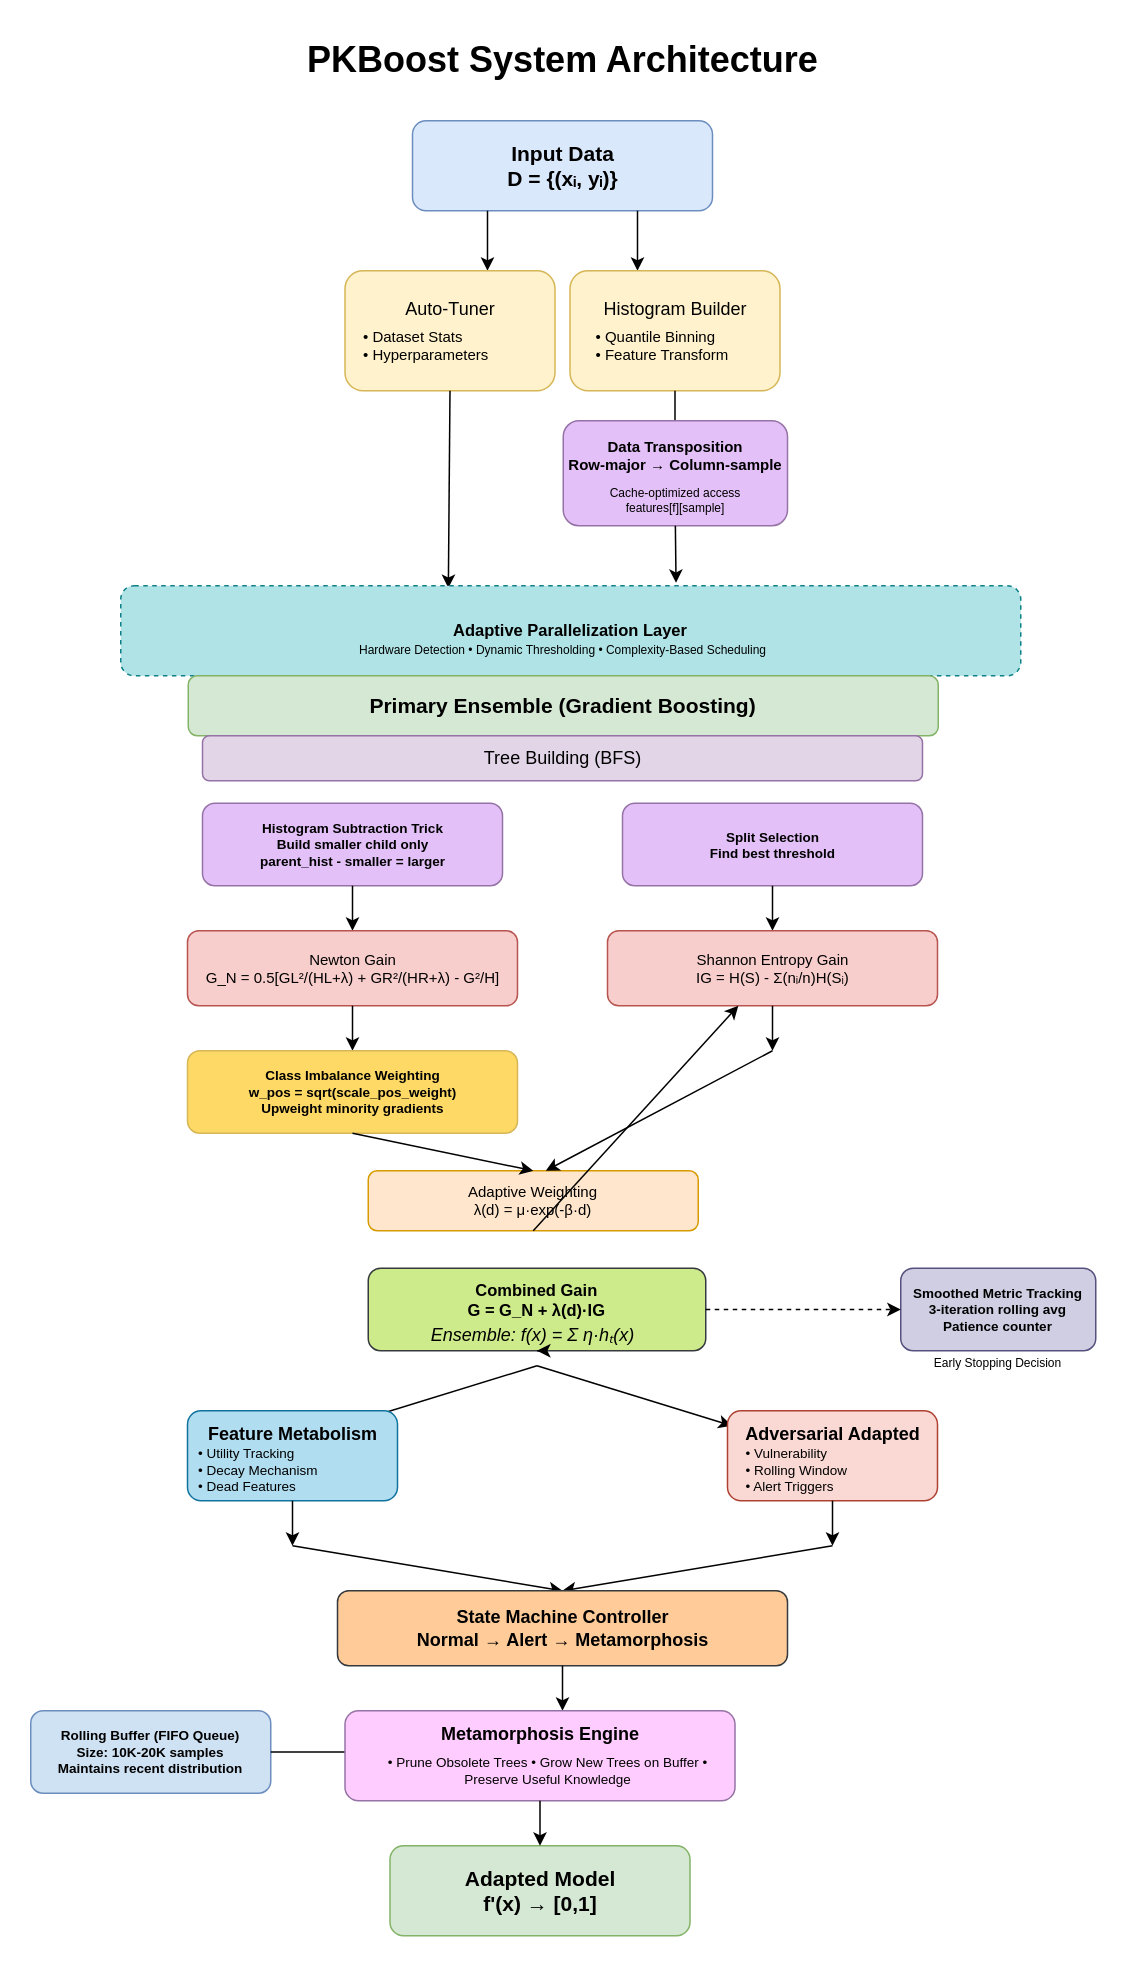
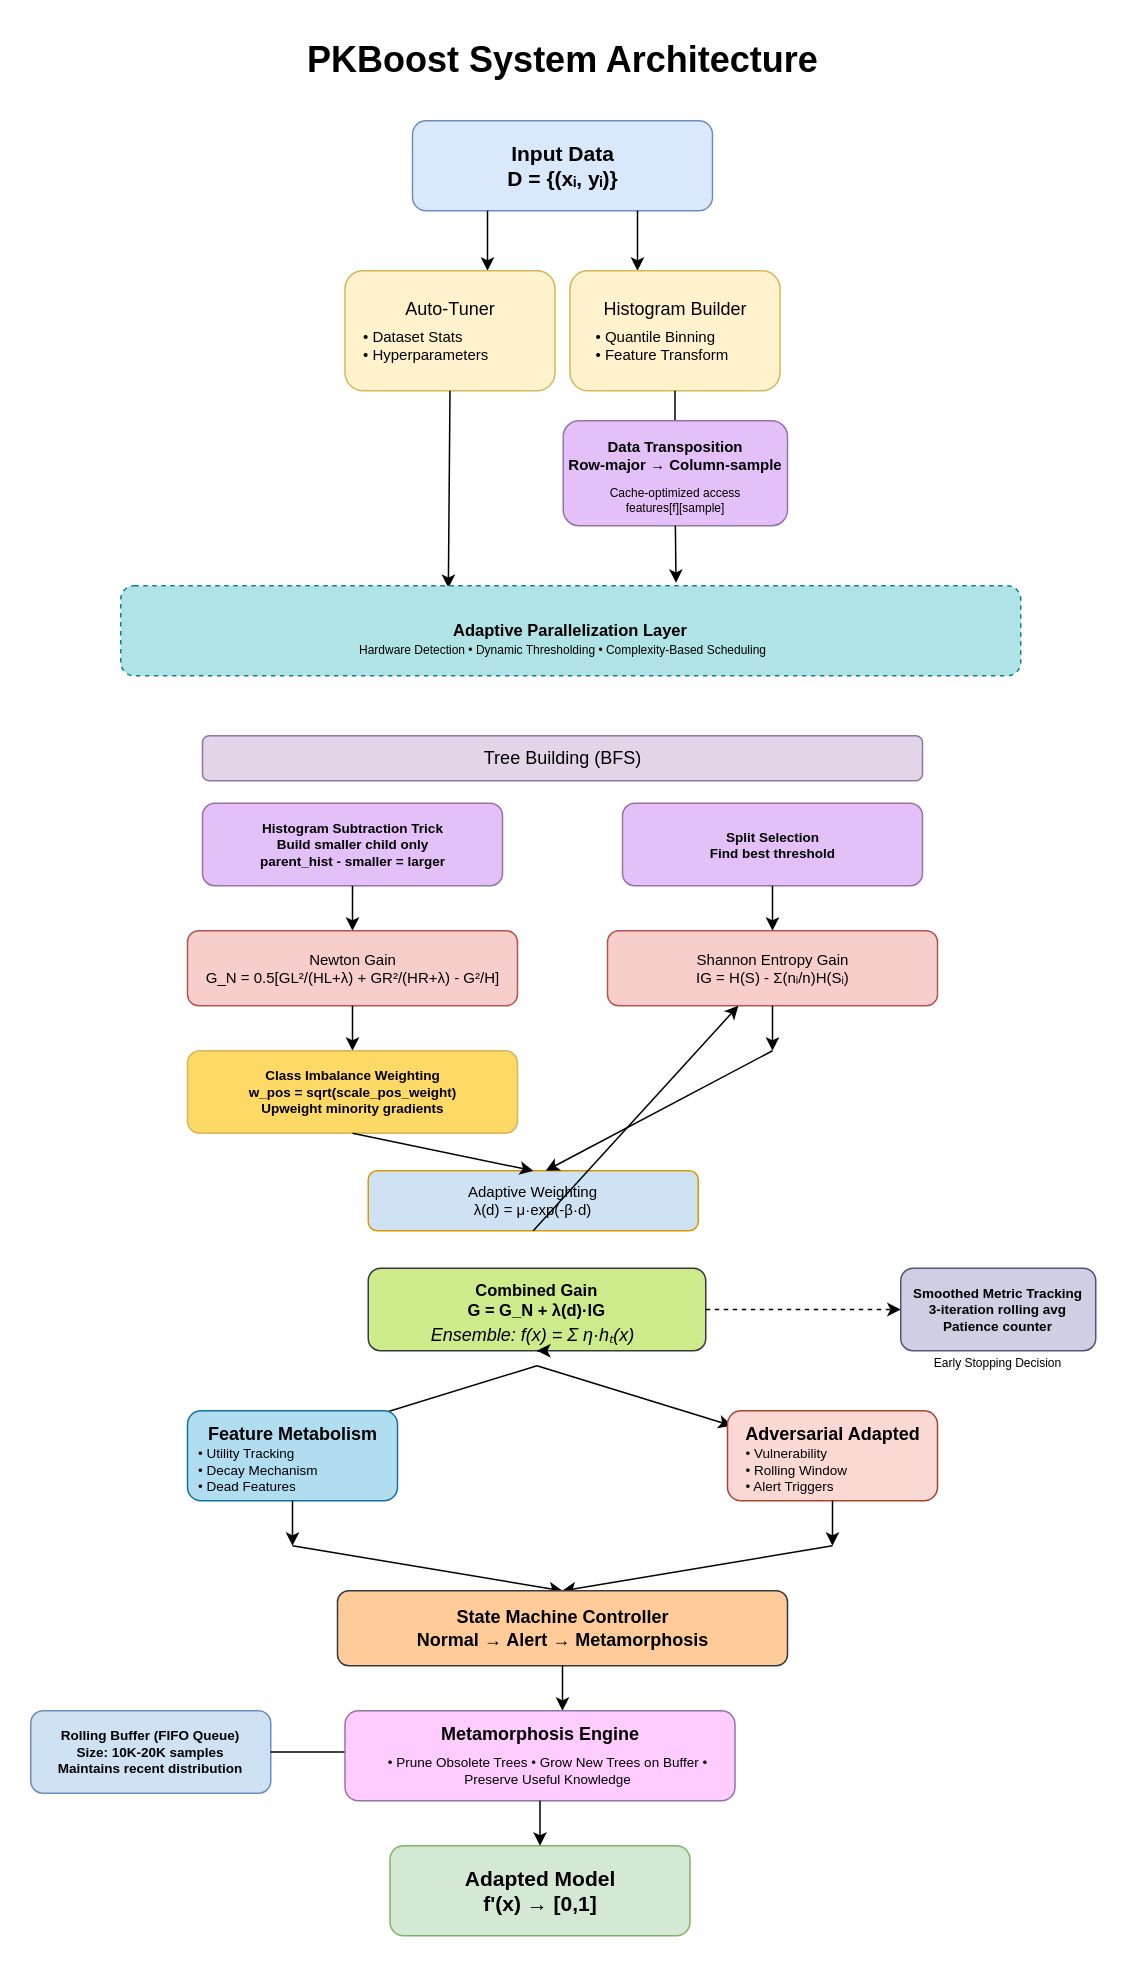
(563, 706) -> none
(533, 1201) -> (533, 1201)
